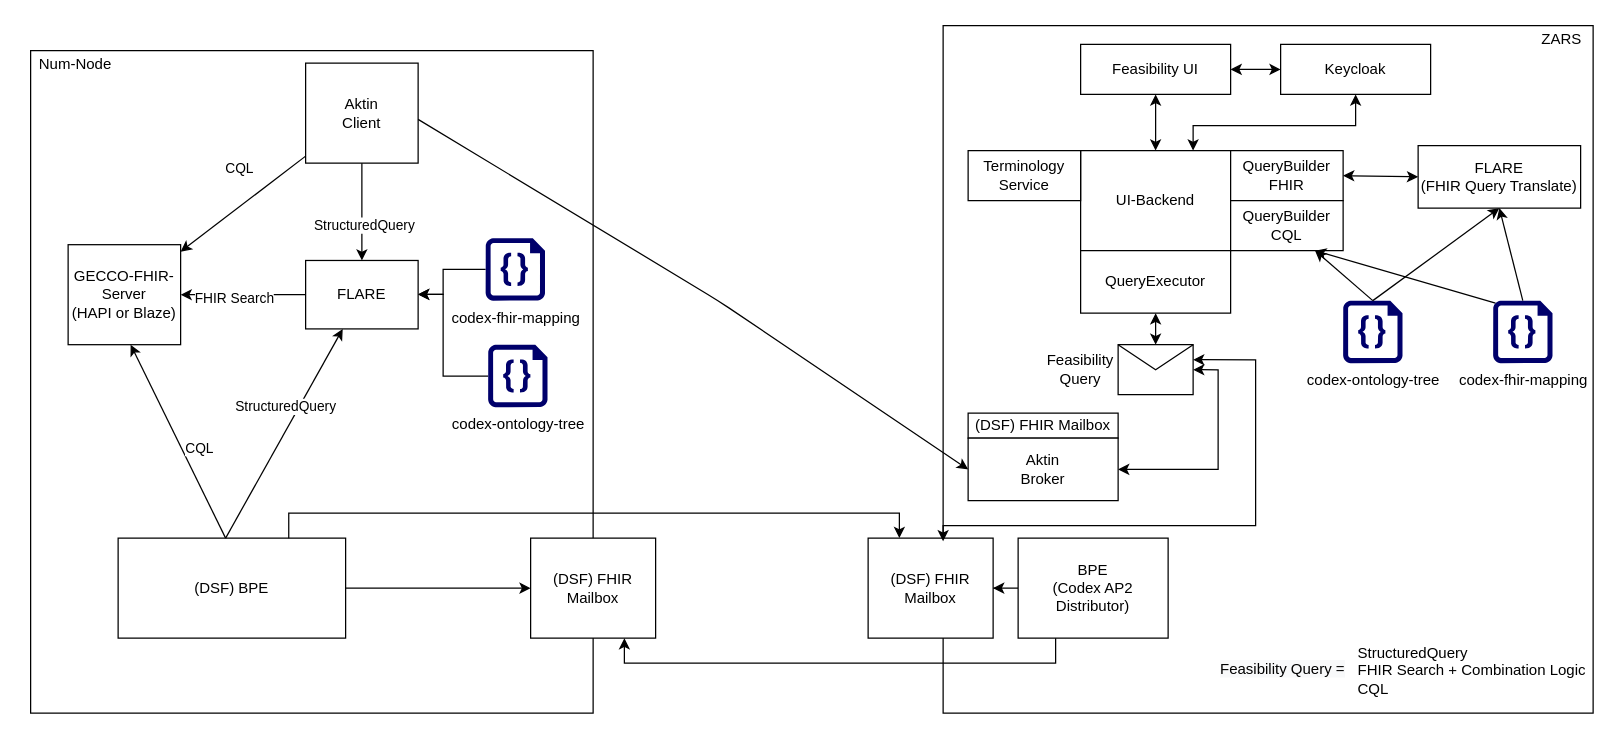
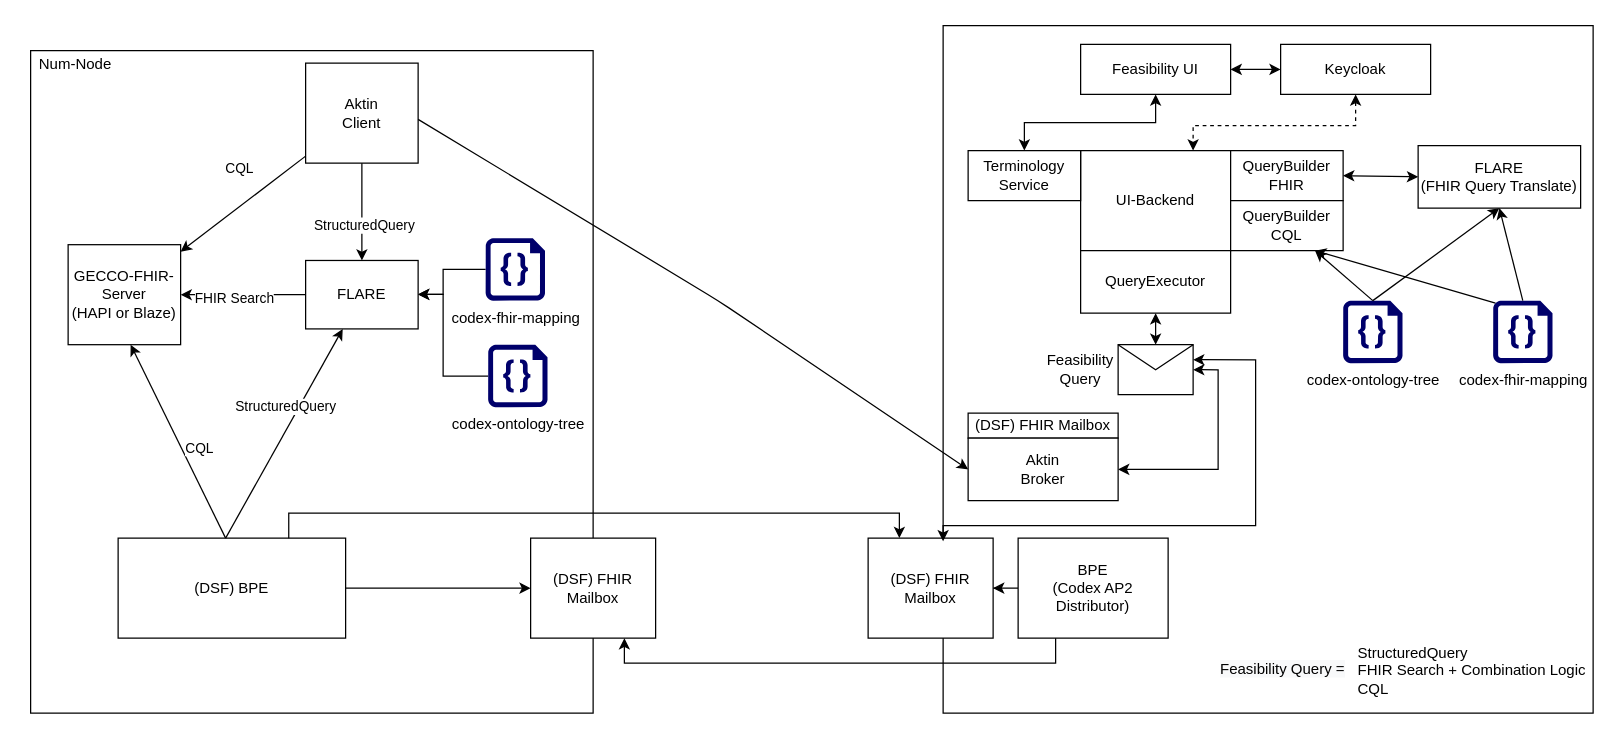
(1562, 39) -> none
(1277, 126) -> (1277, 126)
(1156, 132) -> (1081, 123)
